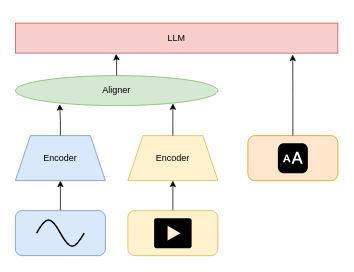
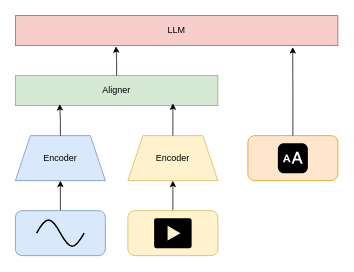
(177, 38) -> (177, 30)
(117, 90) -> (117, 90)
